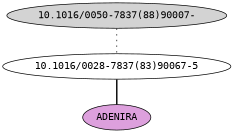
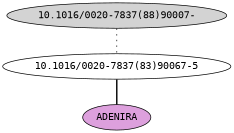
(117, 16) -> (117, 16)
(117, 66) -> (117, 66)
